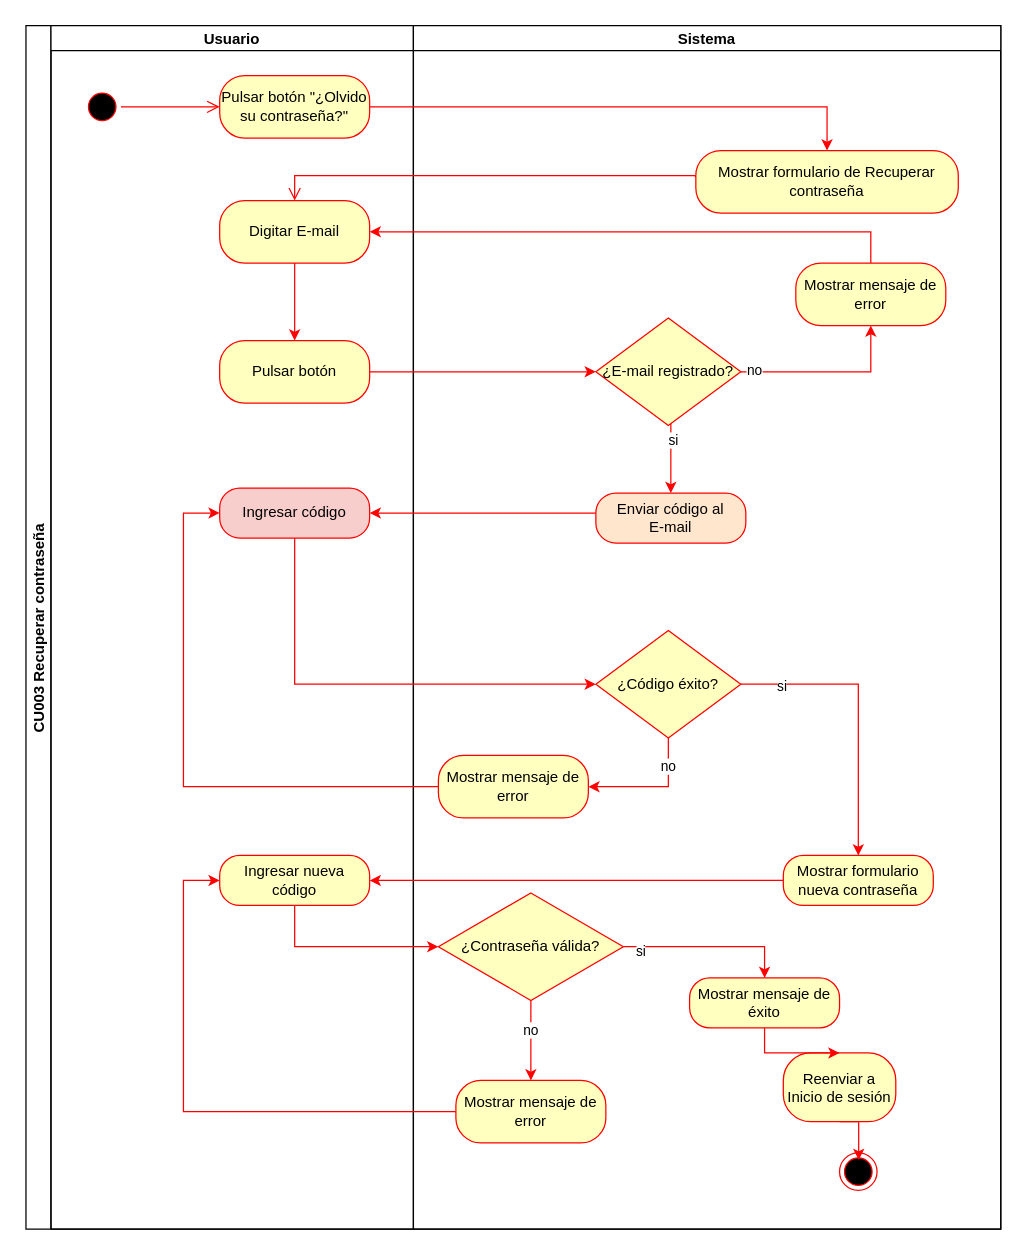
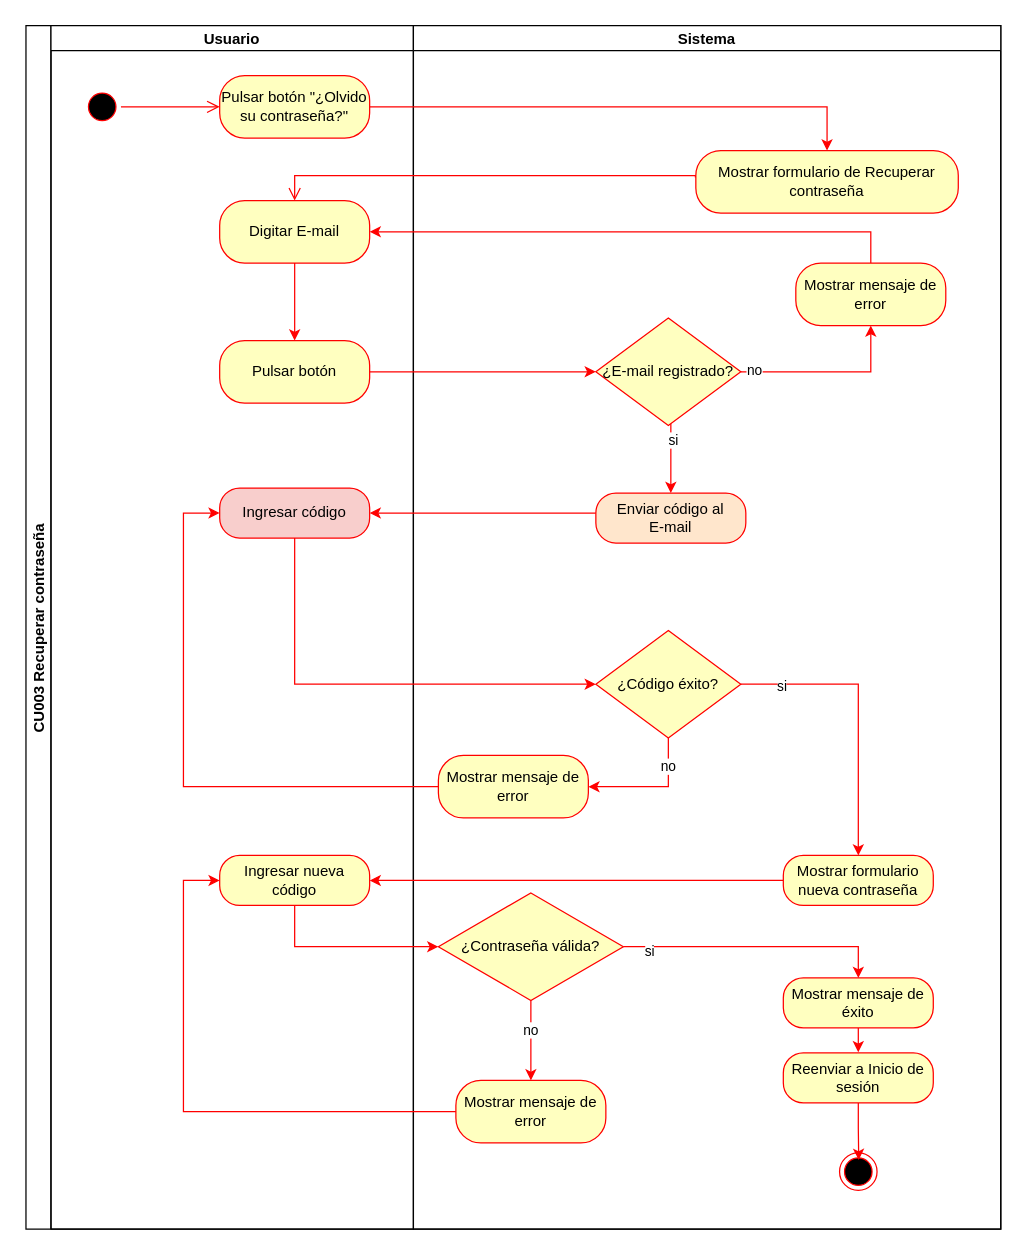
(764, 1003) -> (858, 1003)
(839, 1088) -> (858, 1078)
